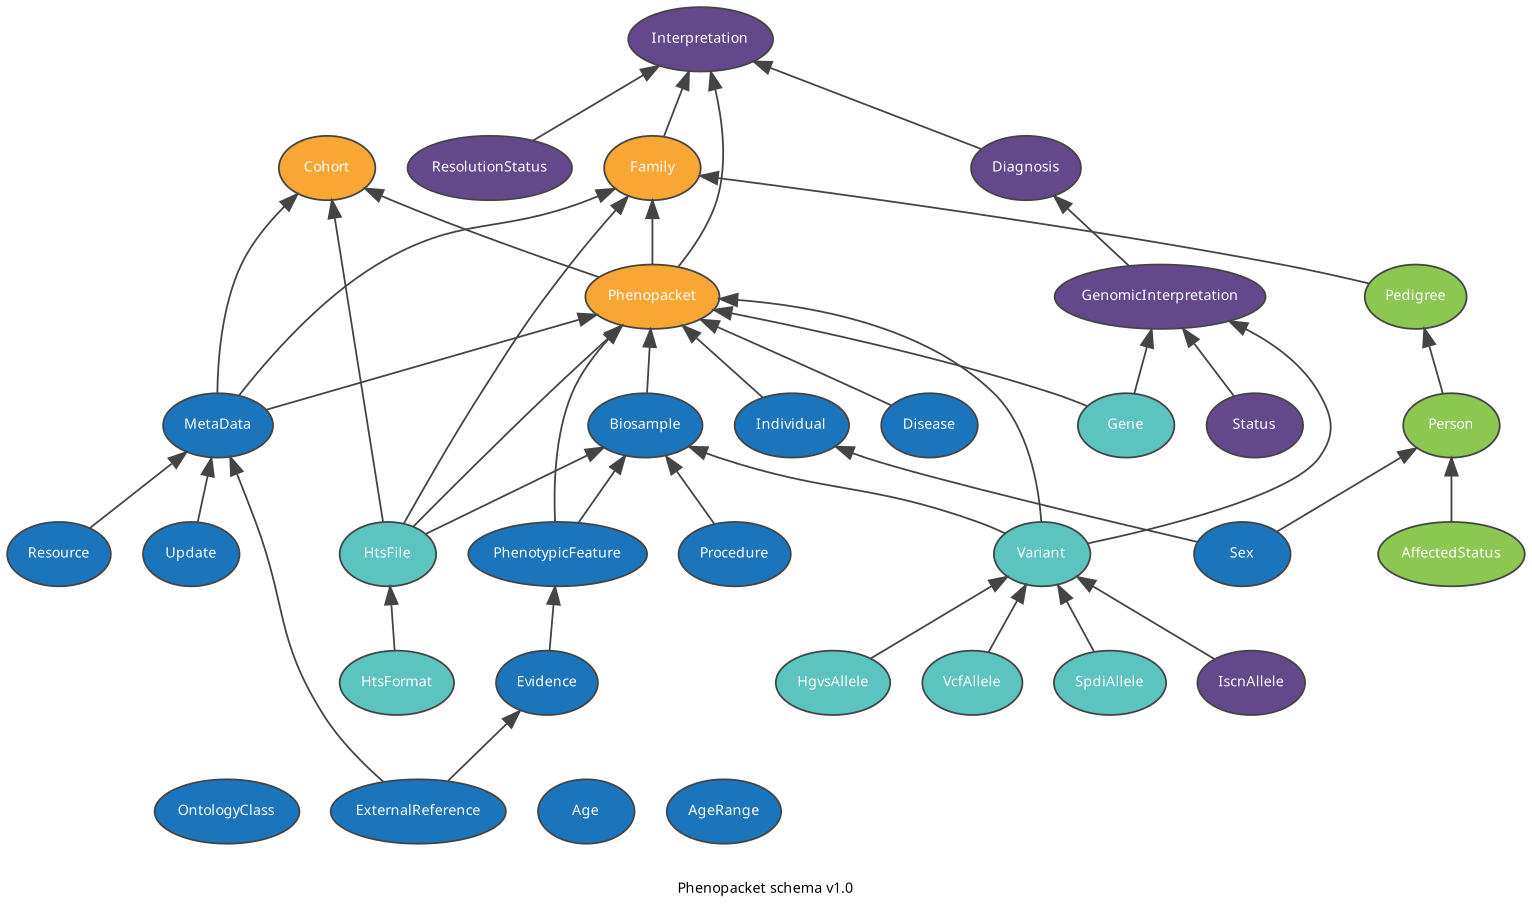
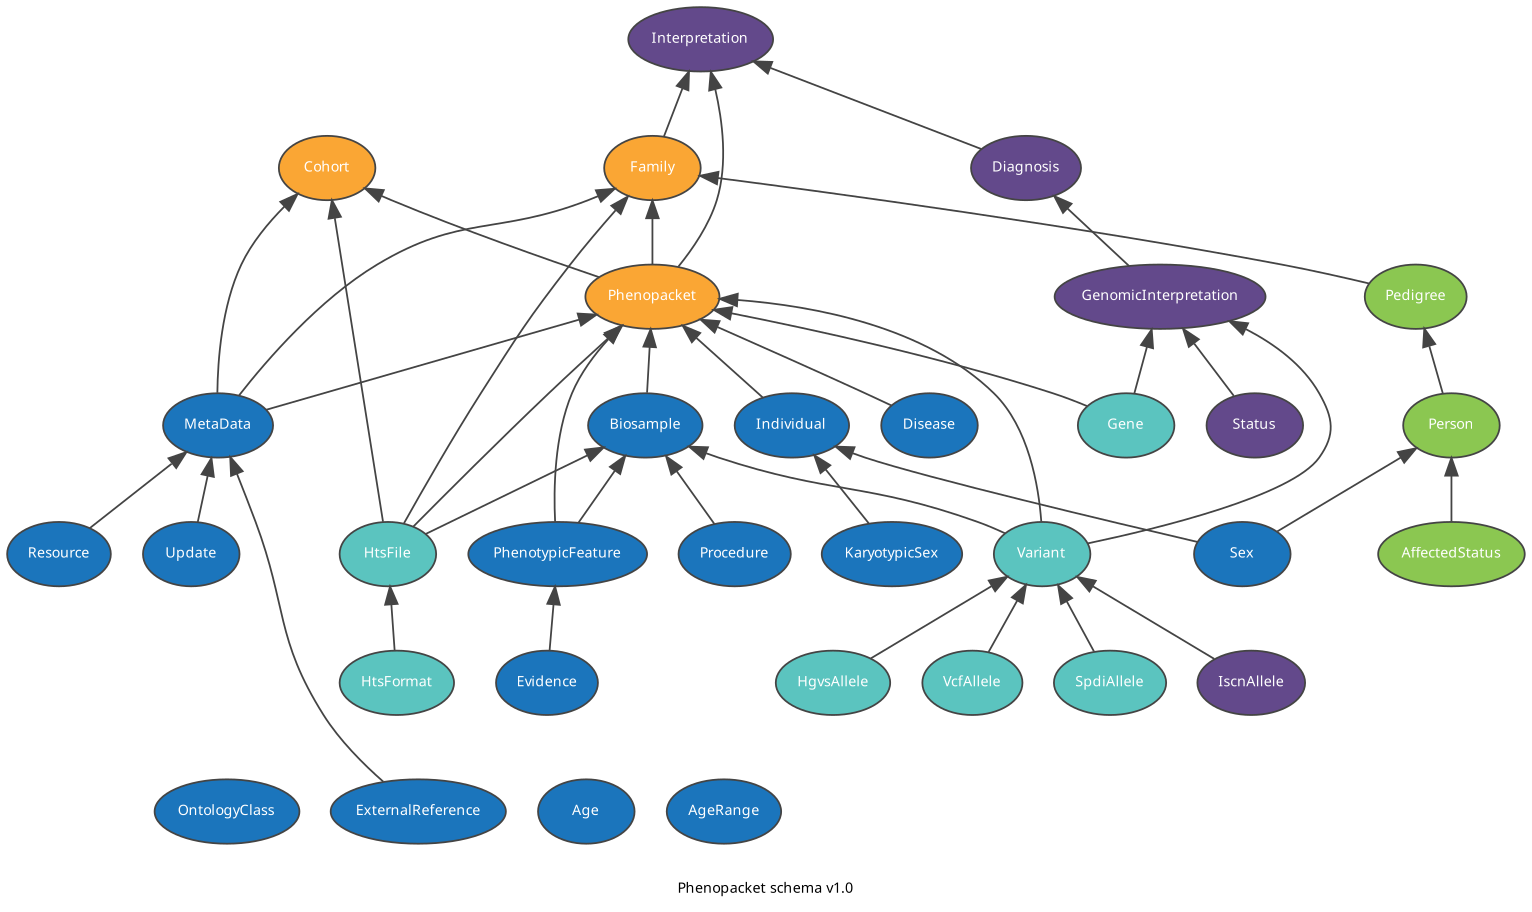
(490, 168) -> none
none -> (892, 554)
(477, 752) -> none
